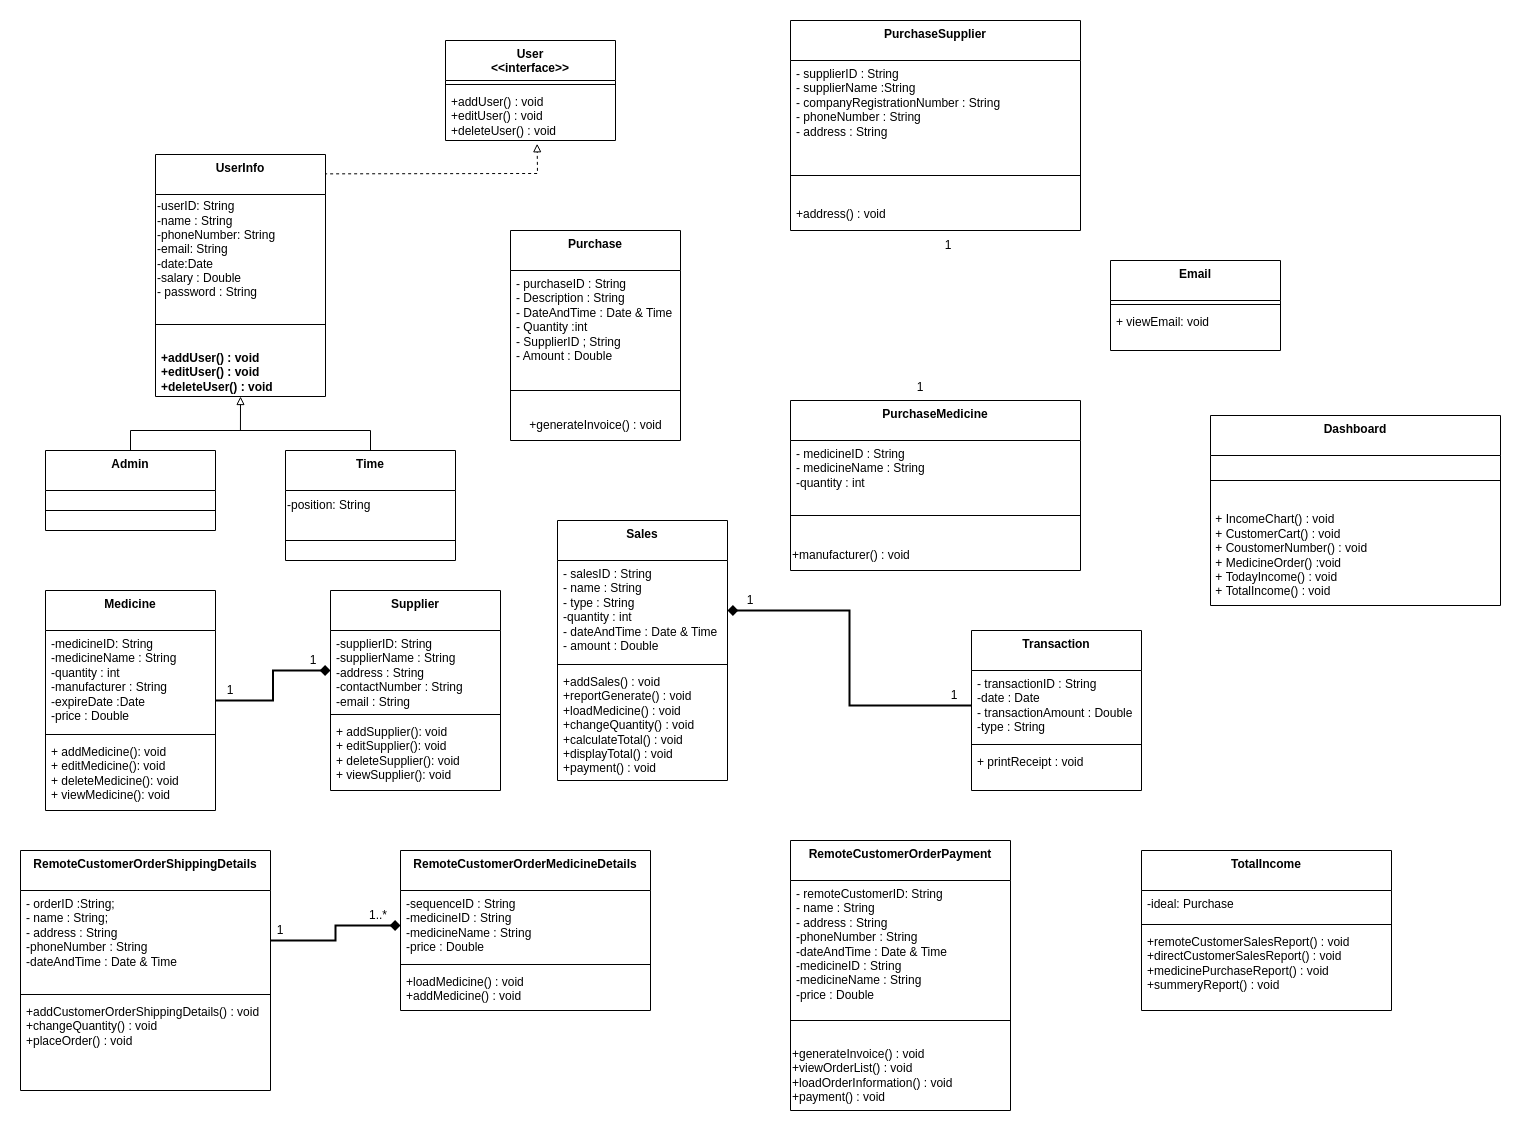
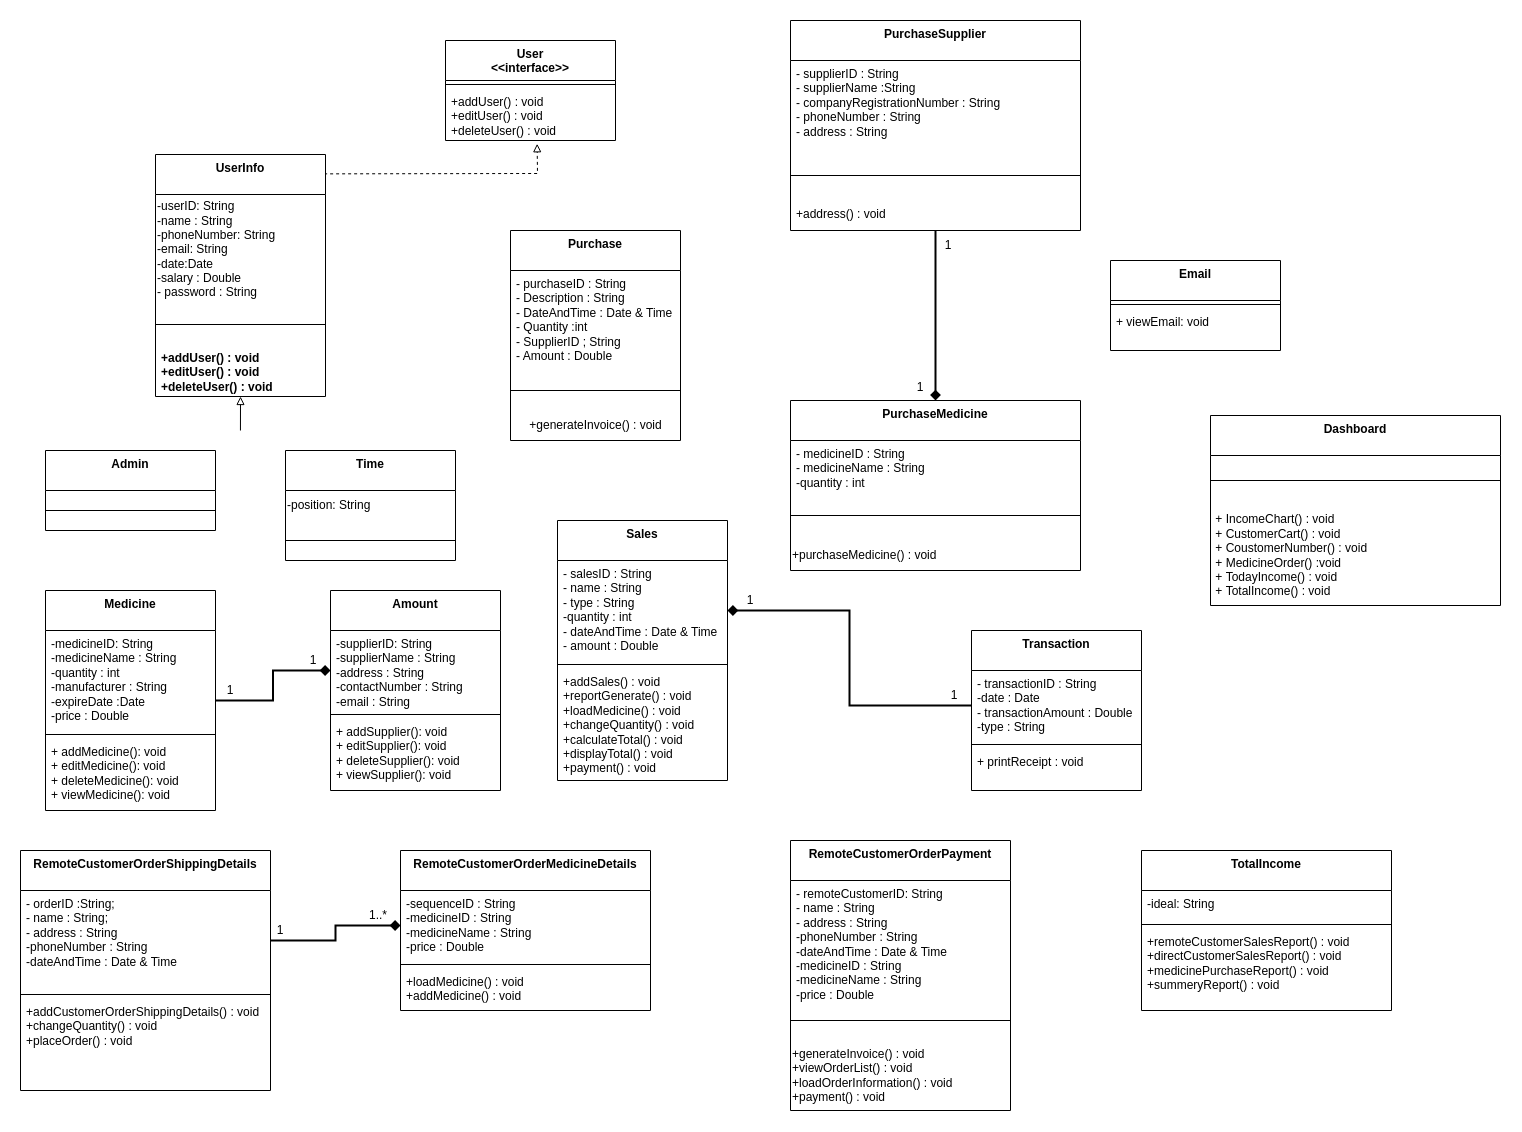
none -> (936, 312)
(251, 431) -> none
(860, 556) -> (871, 556)
(416, 605) -> (416, 605)
(1195, 905) -> (1187, 905)
